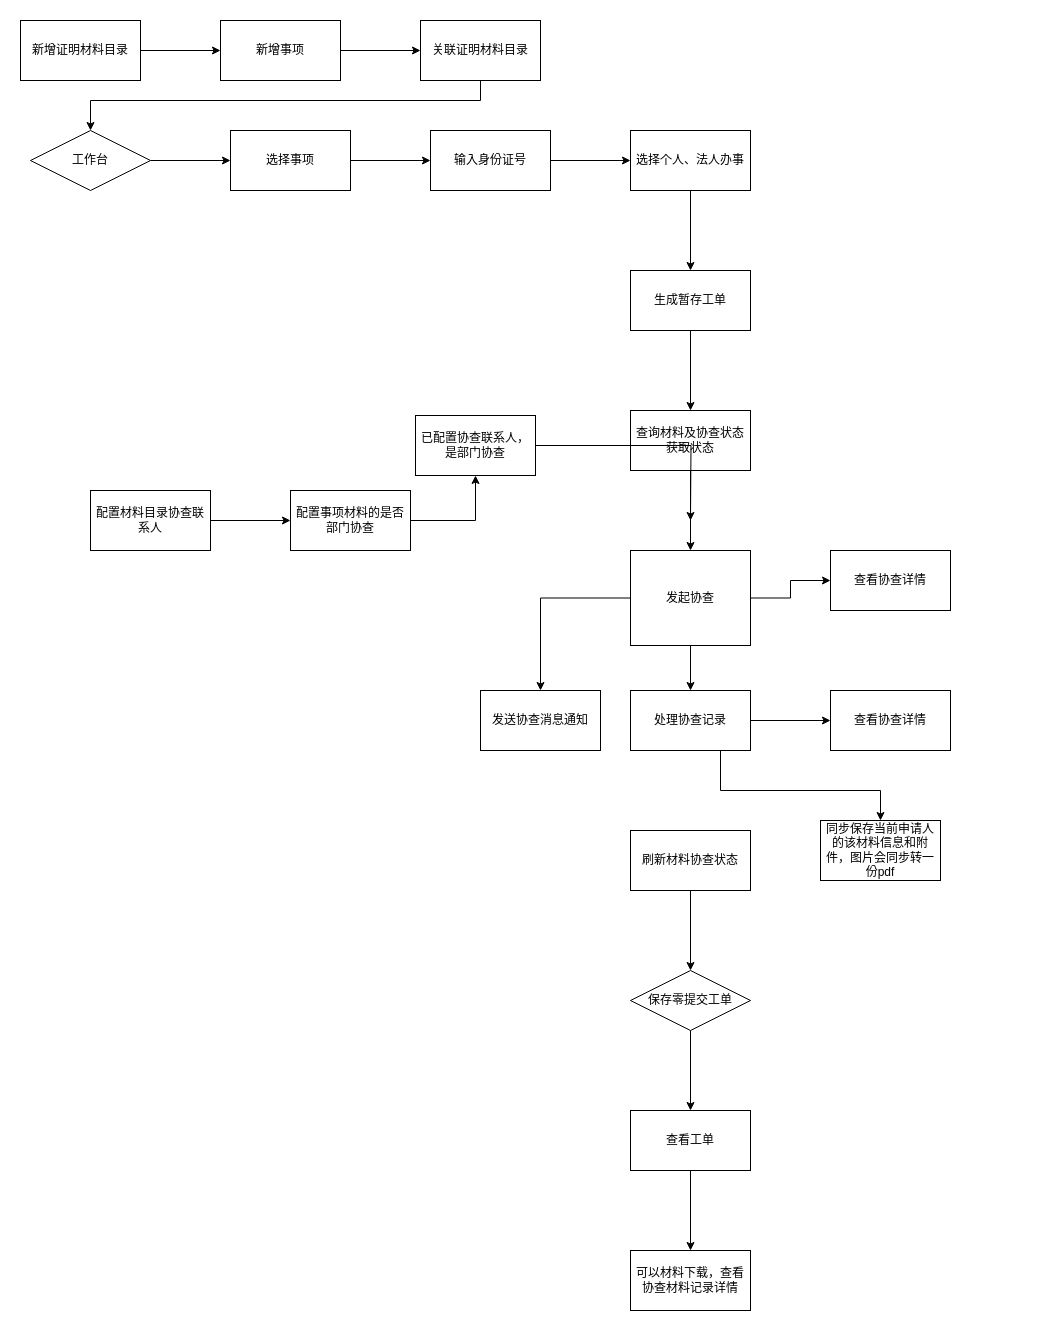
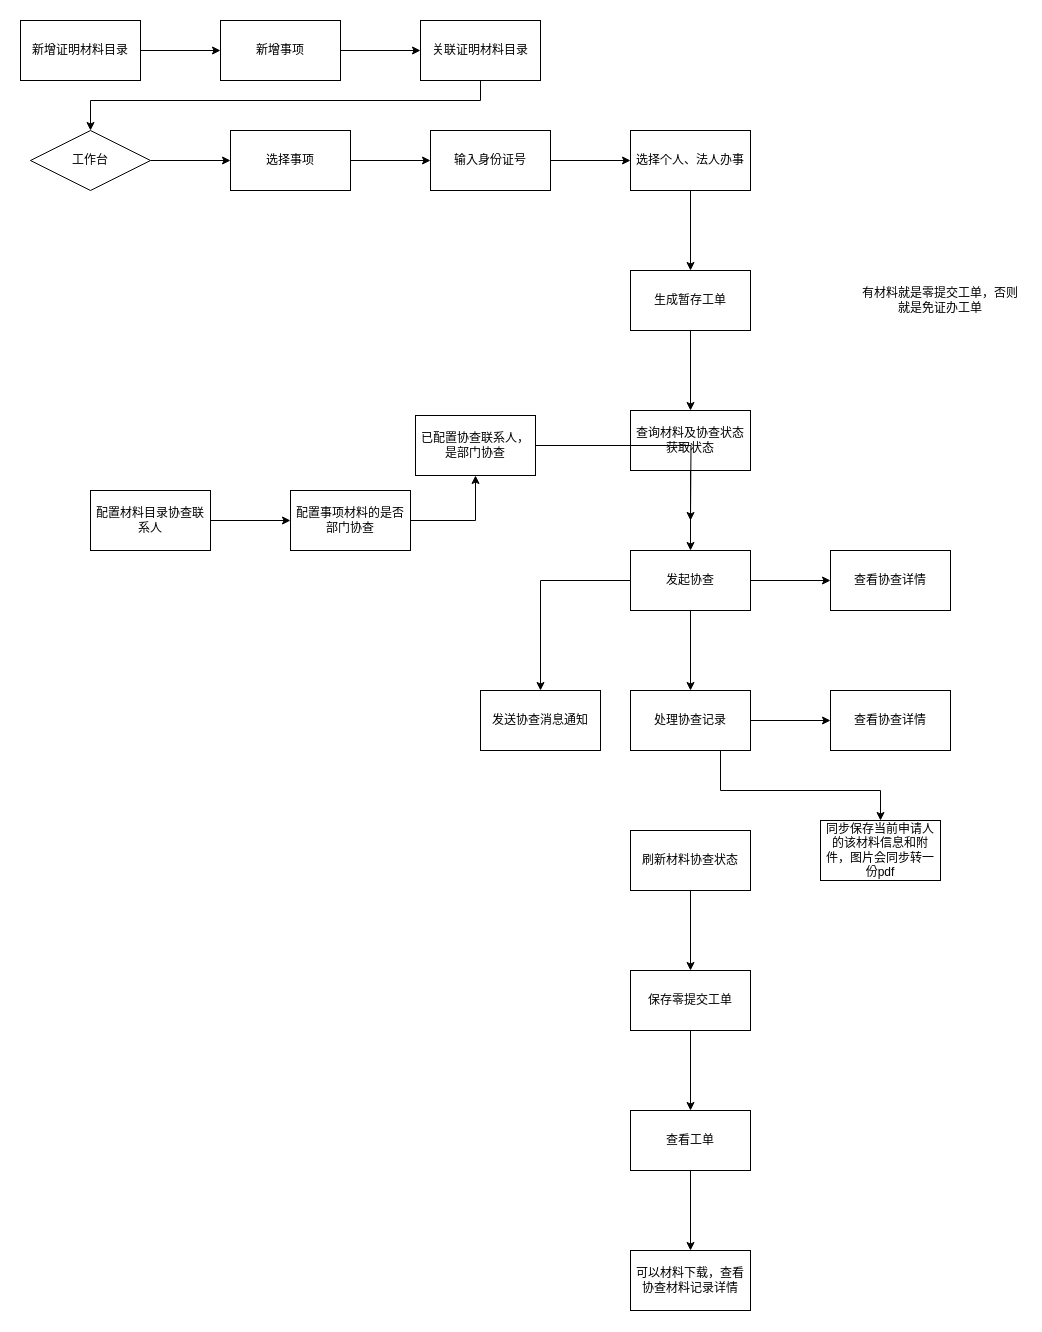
none -> (941, 301)
(691, 598) -> (691, 581)
(691, 1001) -> (691, 1001)
